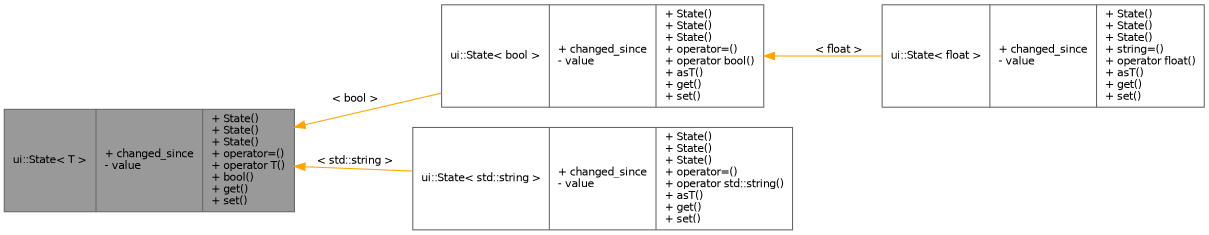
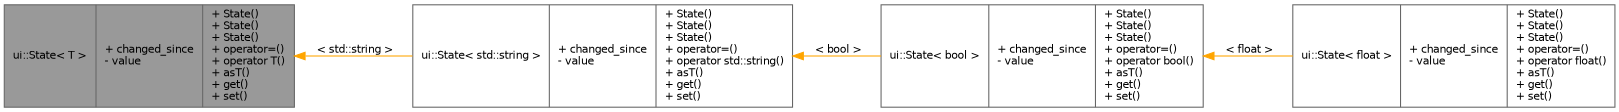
(1134, 50) -> (1553, 50)
(373, 109) -> (842, 56)
(233, 178) -> (231, 73)
